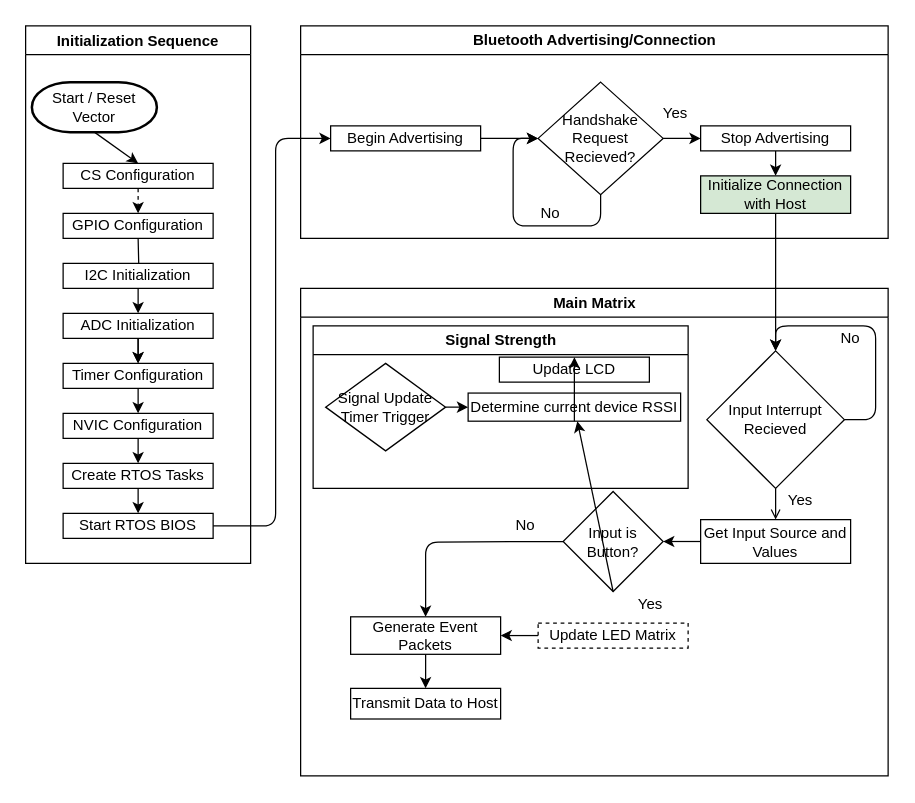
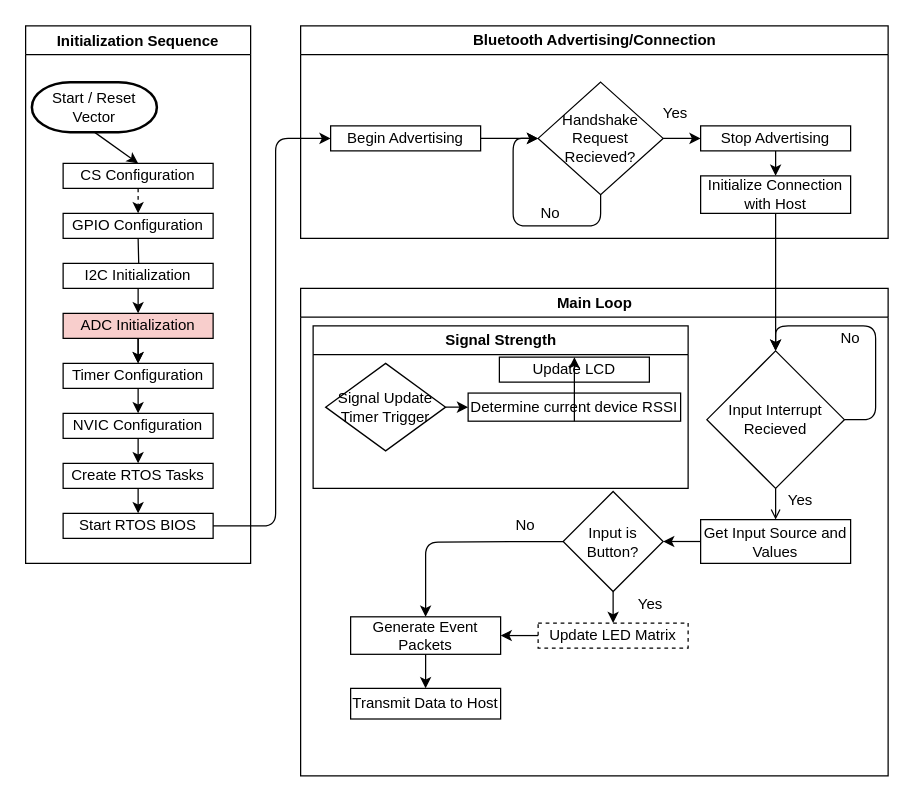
(776, 194) -> (776, 194)
(595, 303) -> (595, 303)
(138, 326) -> (138, 326)
(596, 510) -> (613, 603)
